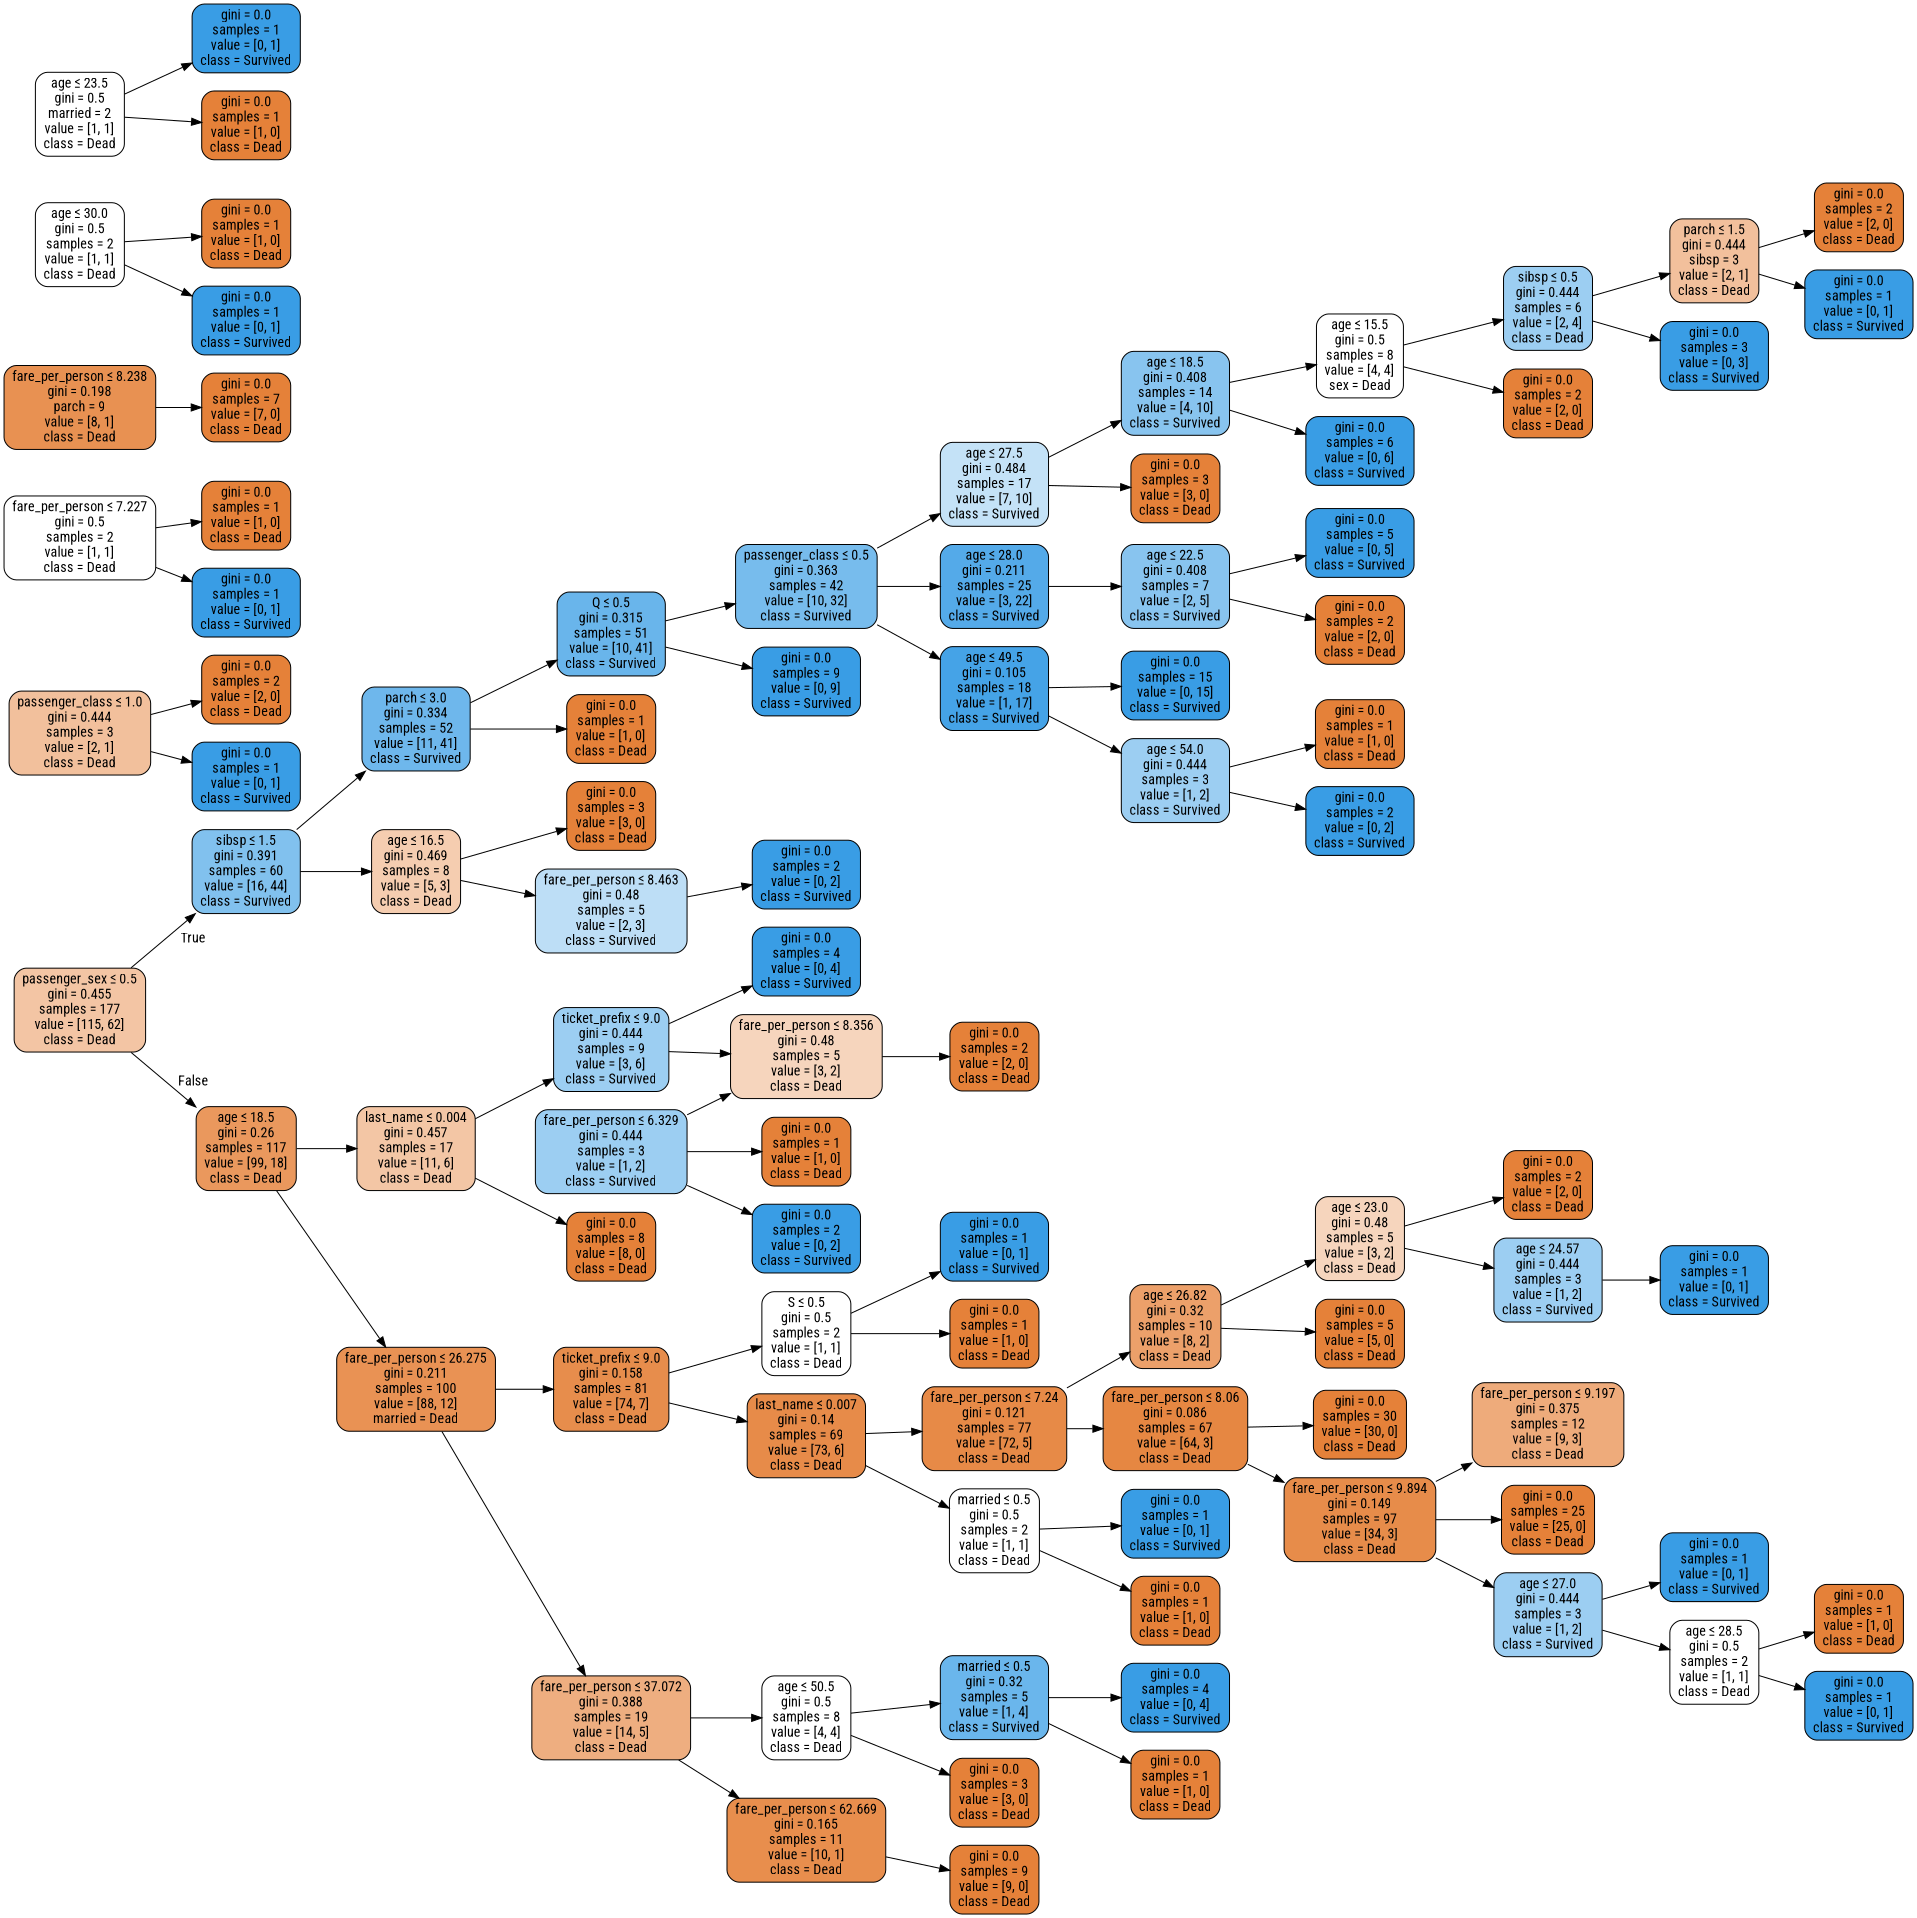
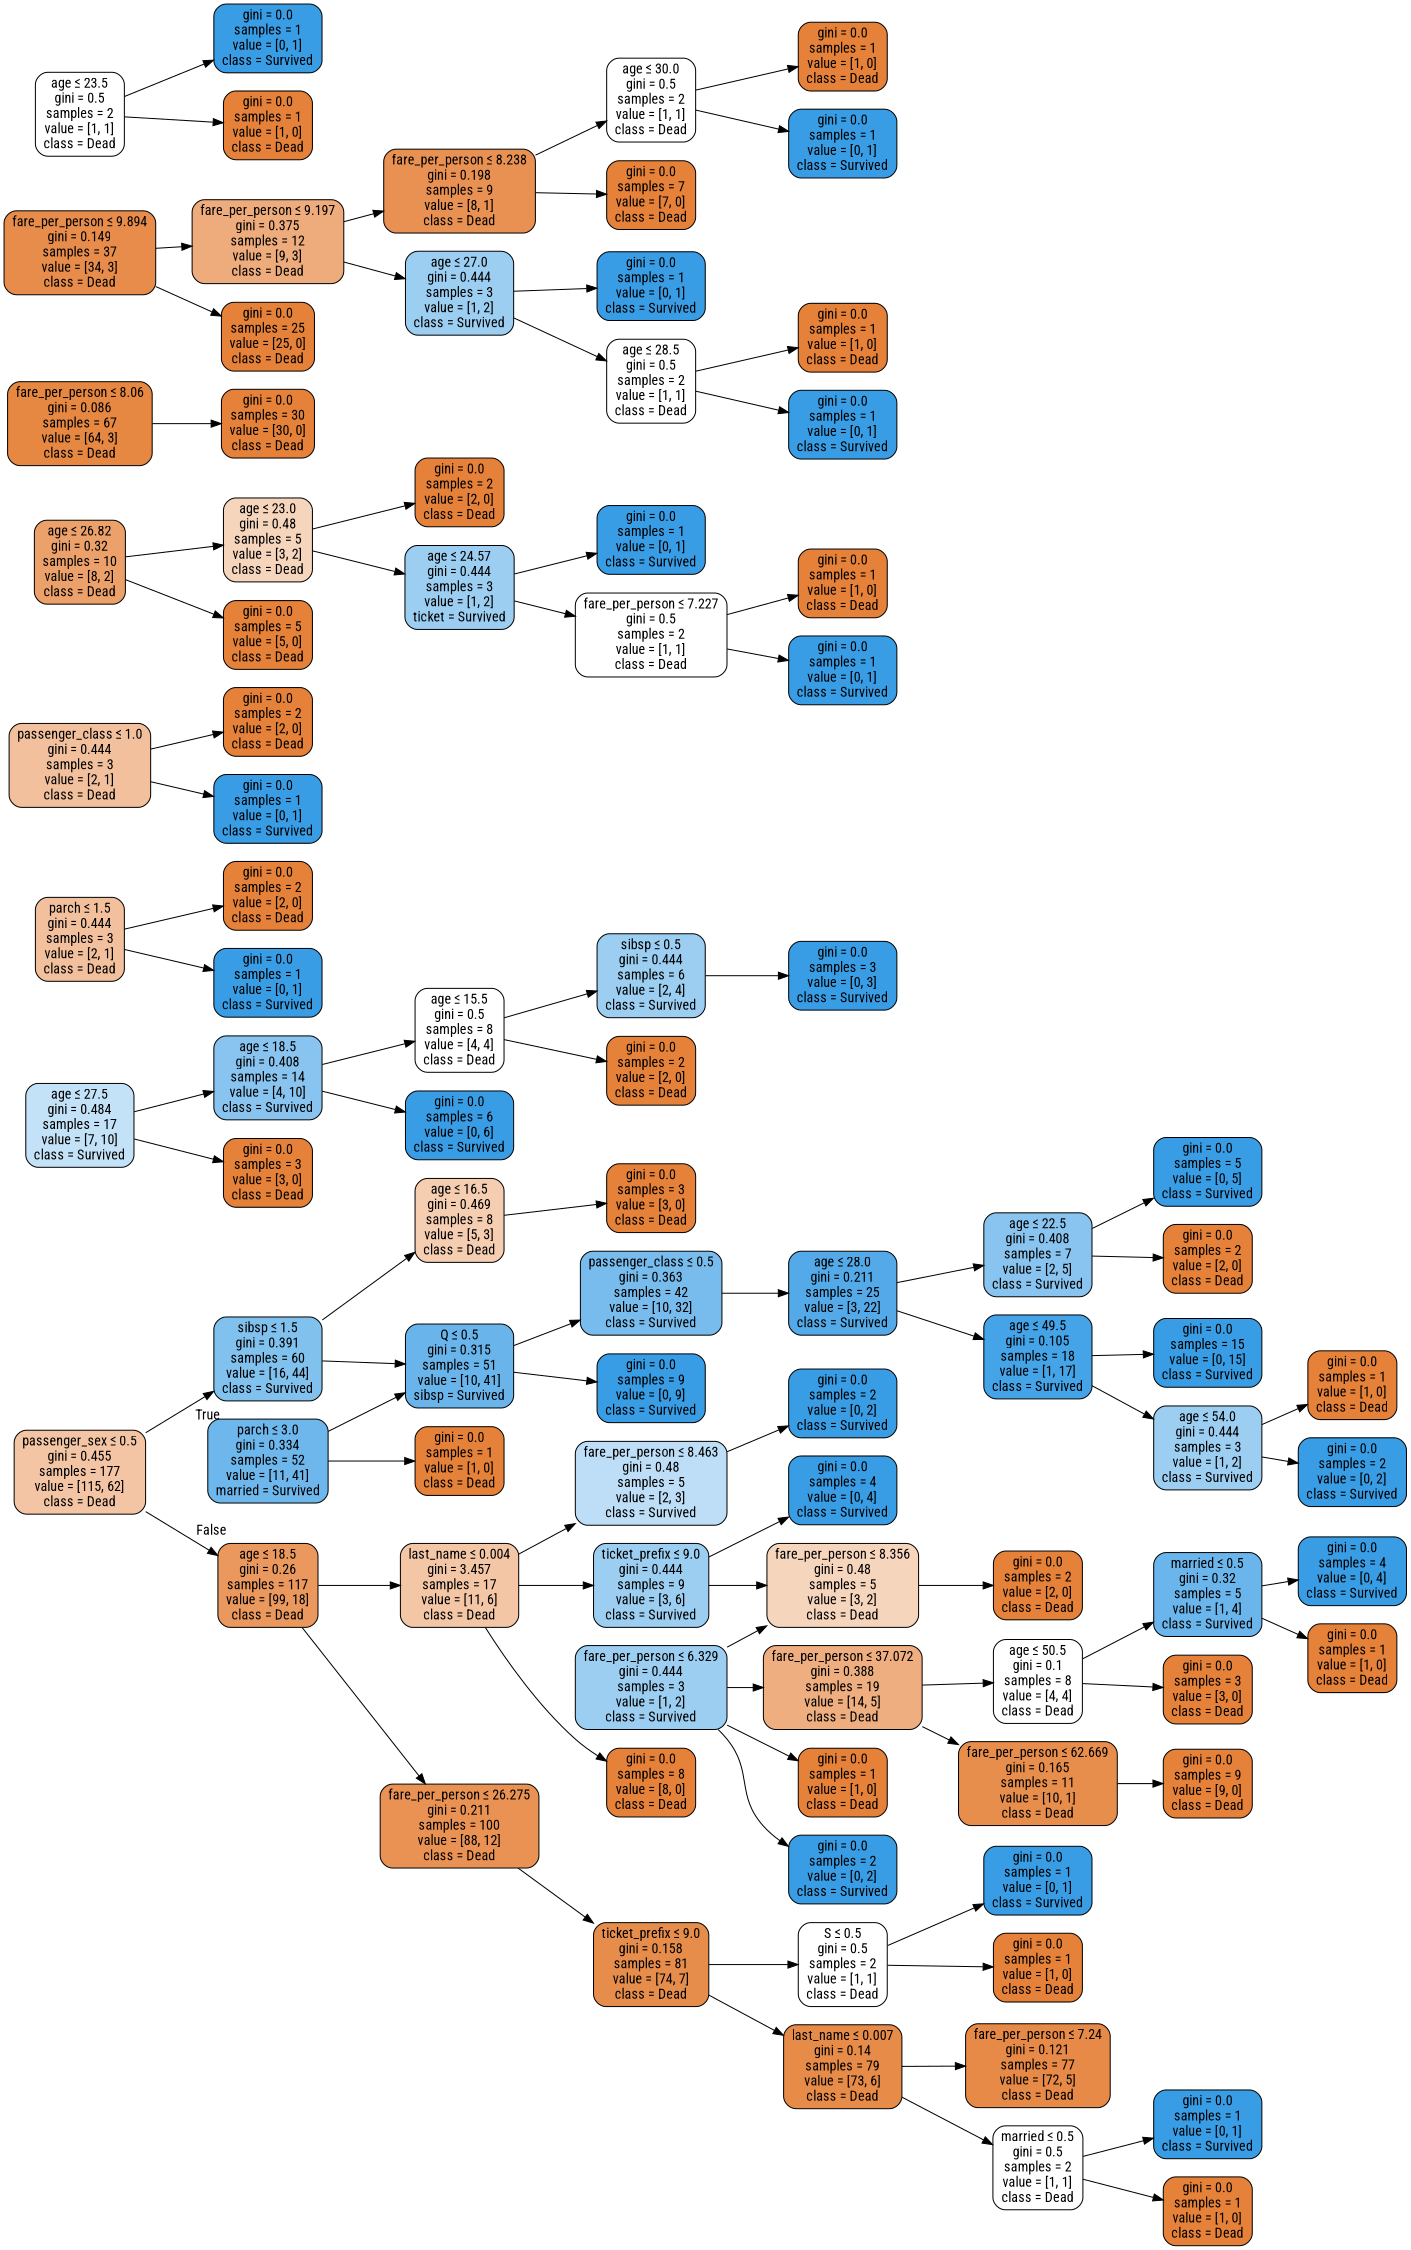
(80, 114) -> (80, 114)
none -> (566, 140)
none -> (359, 218)
(1714, 260) -> (80, 939)
(1626, 286) -> none
(1548, 338) -> (651, 1006)
(1360, 386) -> (460, 1060)
(80, 407) -> (460, 191)
(904, 533) -> none
none -> (540, 607)
(904, 640) -> (936, 1323)
(611, 664) -> (460, 1396)
(416, 759) -> (268, 1491)
(327, 804) -> (359, 1362)
(493, 887) -> (542, 1541)
(416, 1133) -> (460, 1570)
(1548, 1310) -> (460, 617)
(1094, 1373) -> none
(416, 1419) -> (460, 1856)
(1080, 1429) -> none
(806, 1435) -> (843, 2066)
(1261, 1471) -> none
(1360, 1519) -> (80, 252)
(511, 1549) -> (740, 1688)
(1460, 1570) -> (370, 269)
(806, 1702) -> (1038, 1666)
